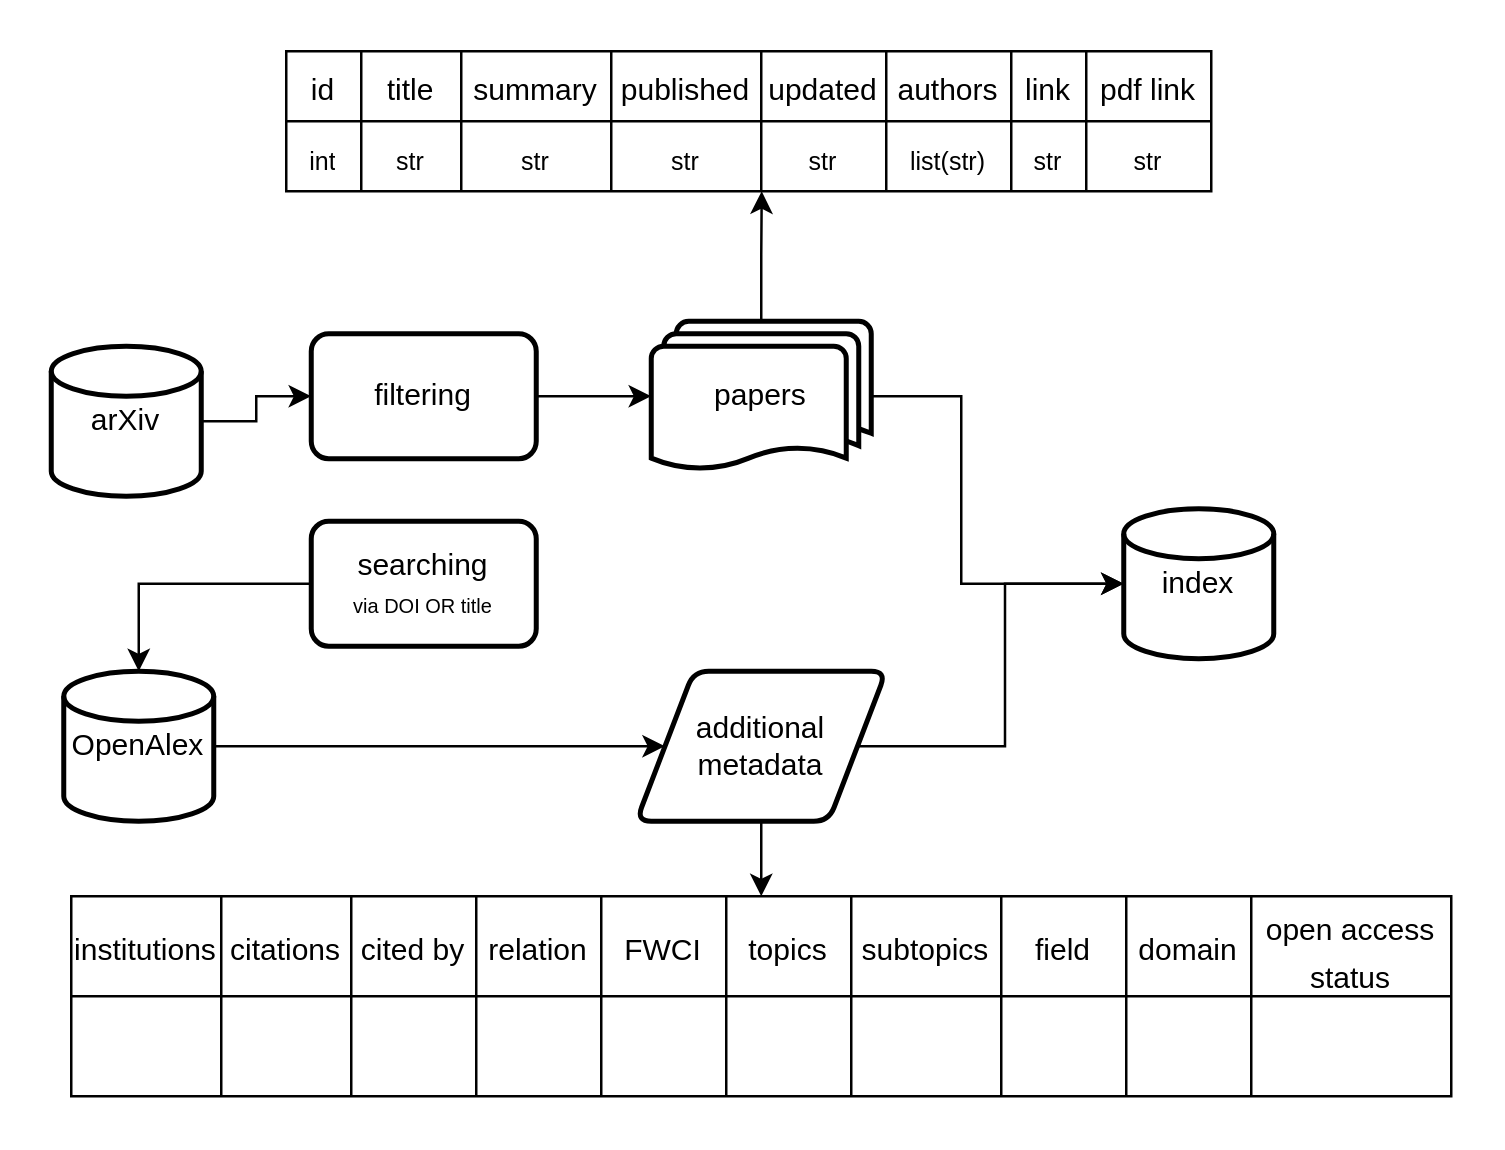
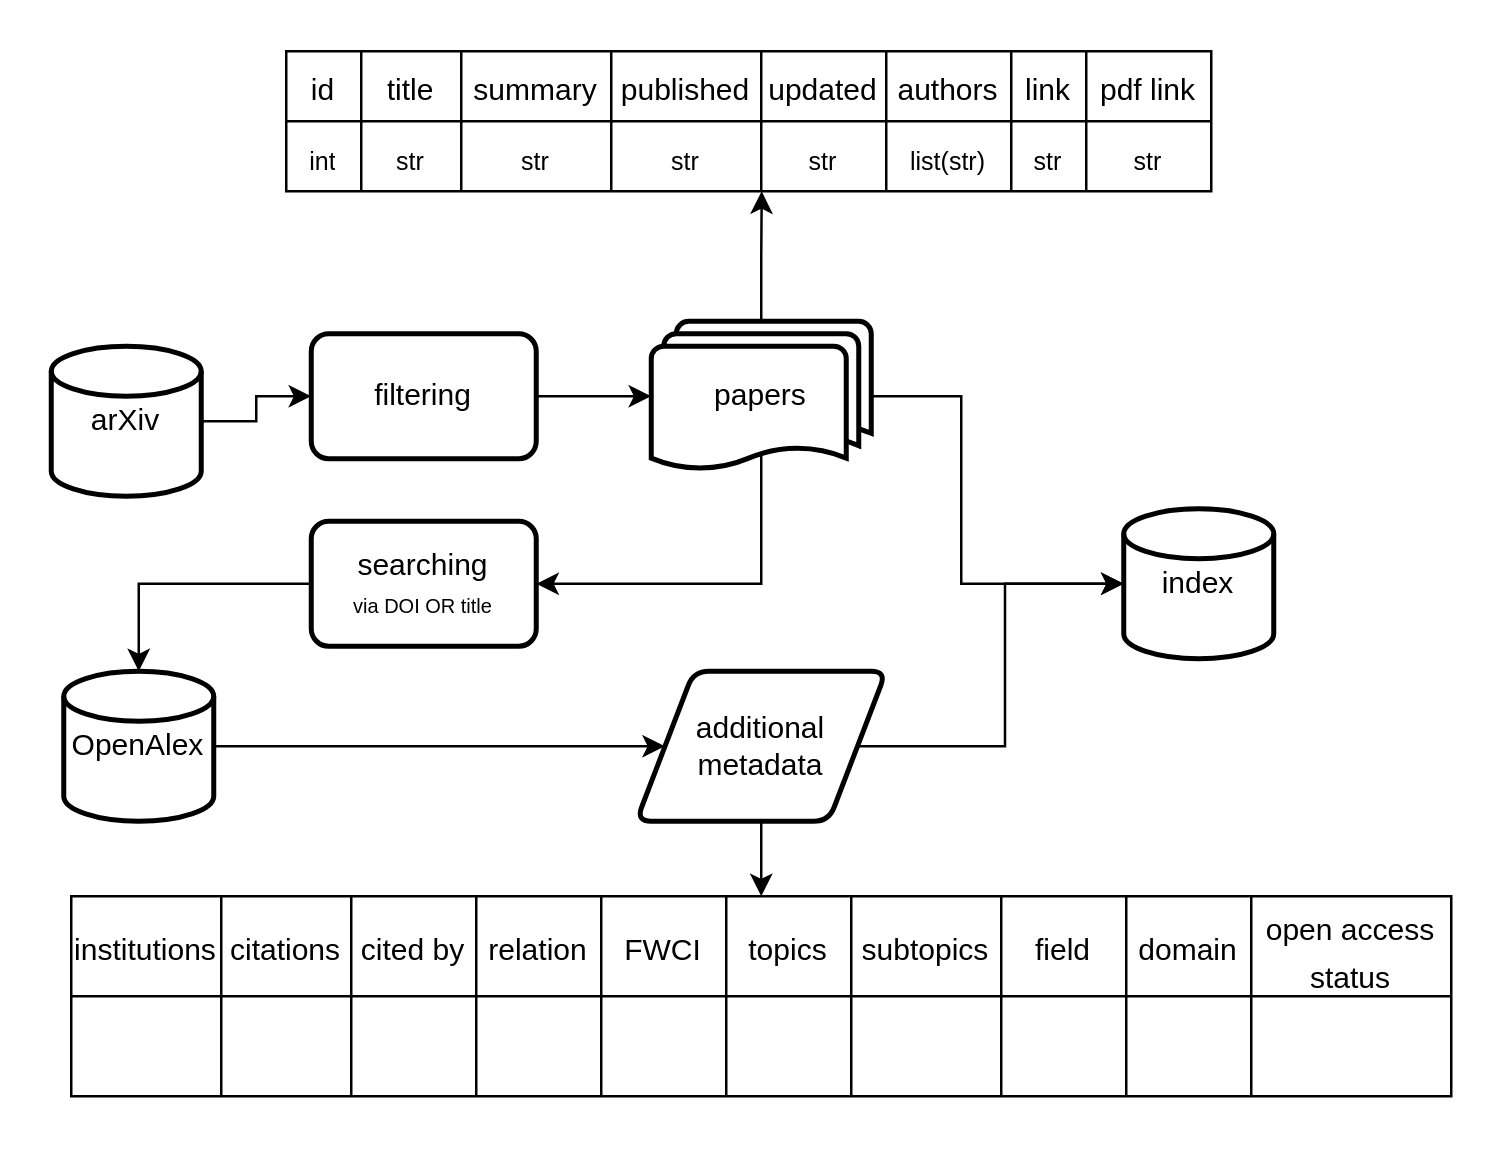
none -> (721, 584)
